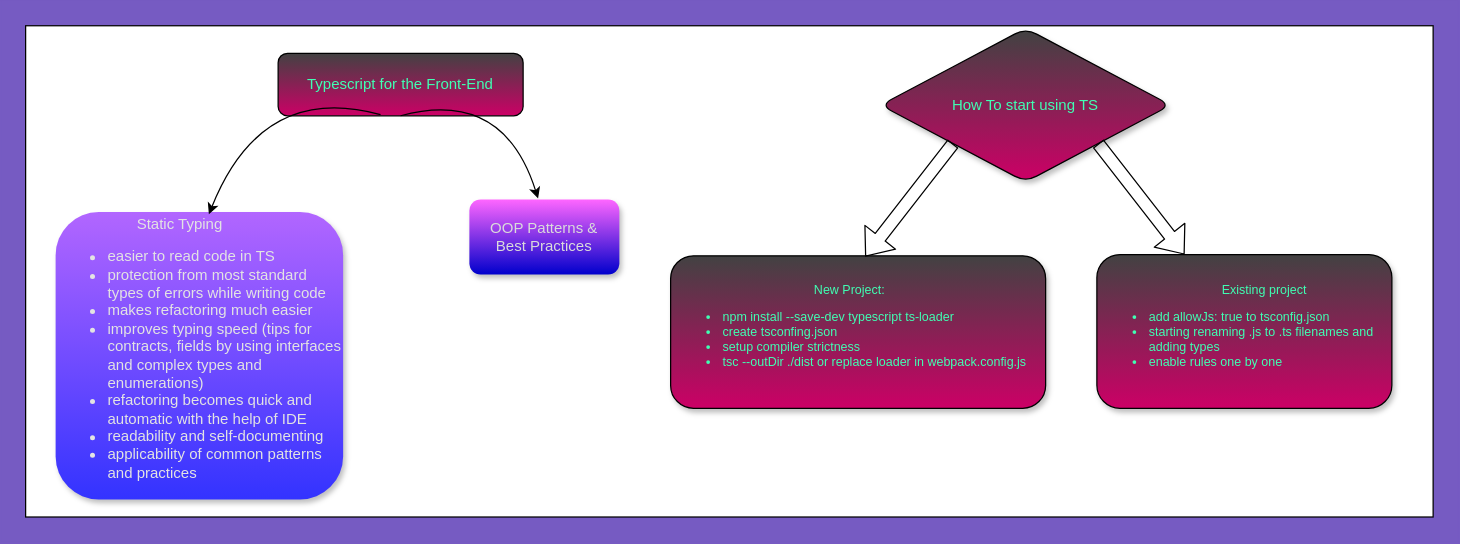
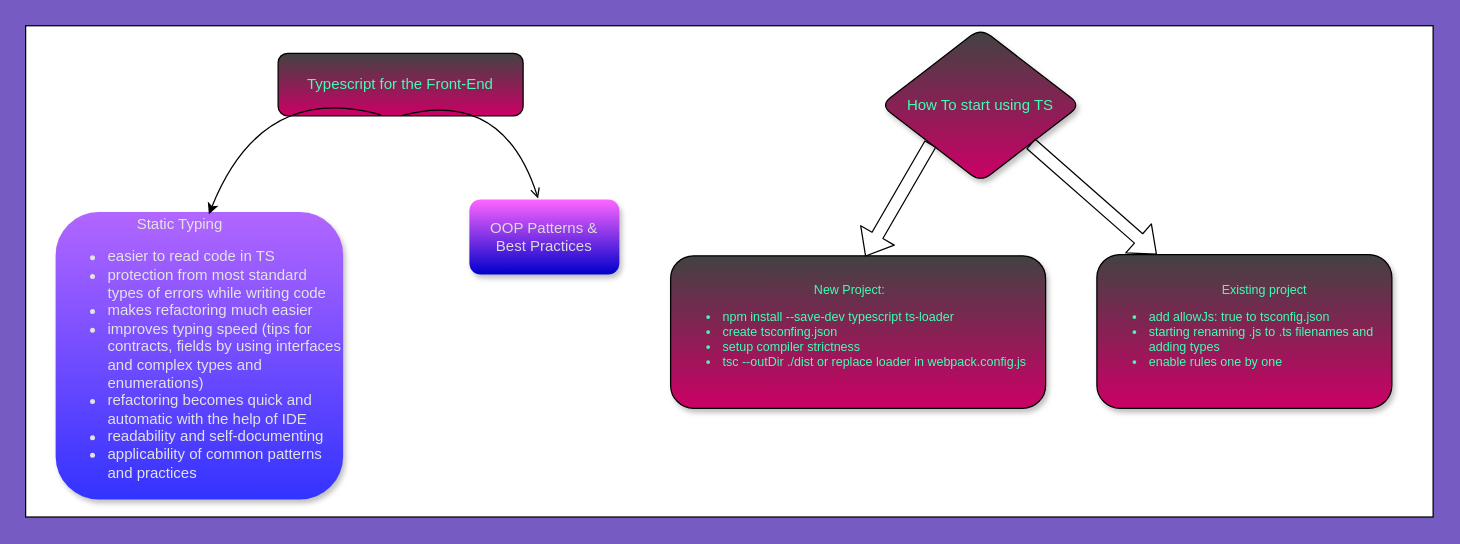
(1026, 105) -> (981, 105)
(535, 189) -> (535, 191)
